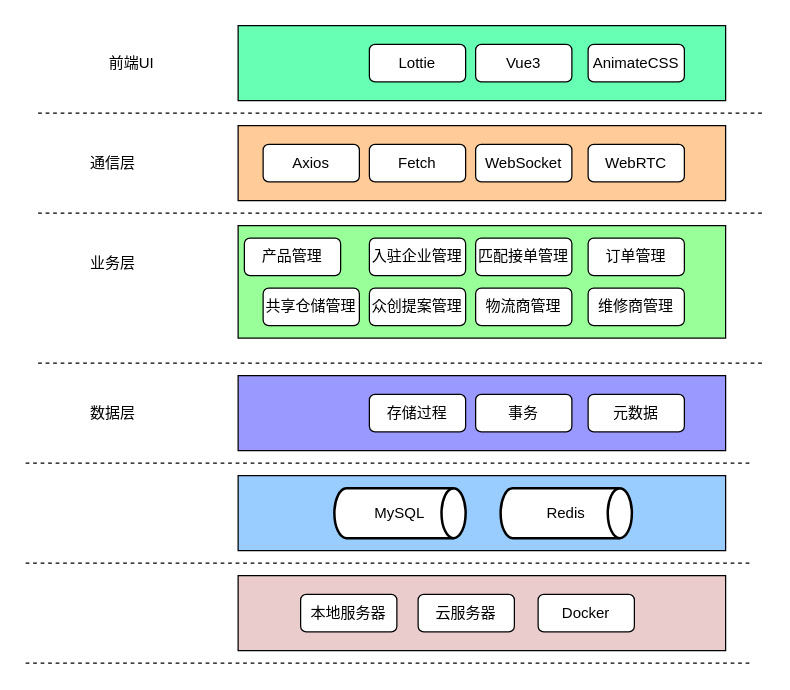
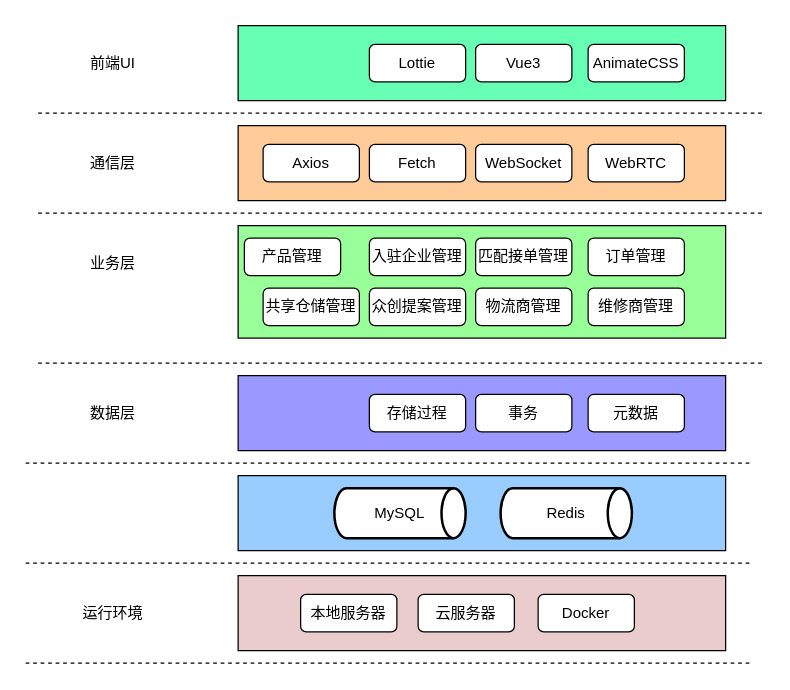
(132, 63) -> (113, 63)
none -> (113, 613)
